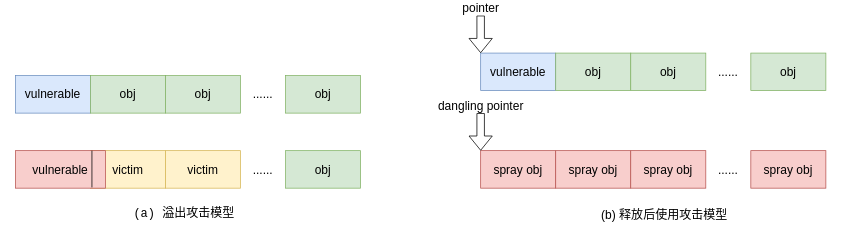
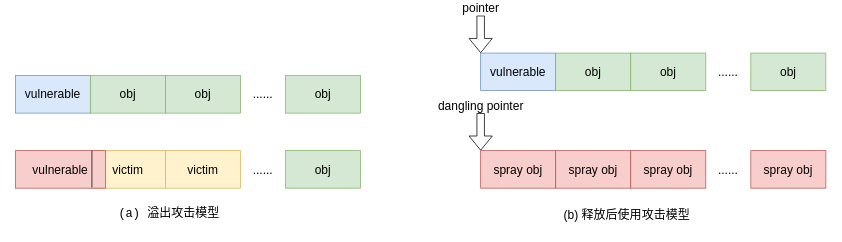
(184, 214) -> (169, 214)
(664, 214) -> (627, 214)
